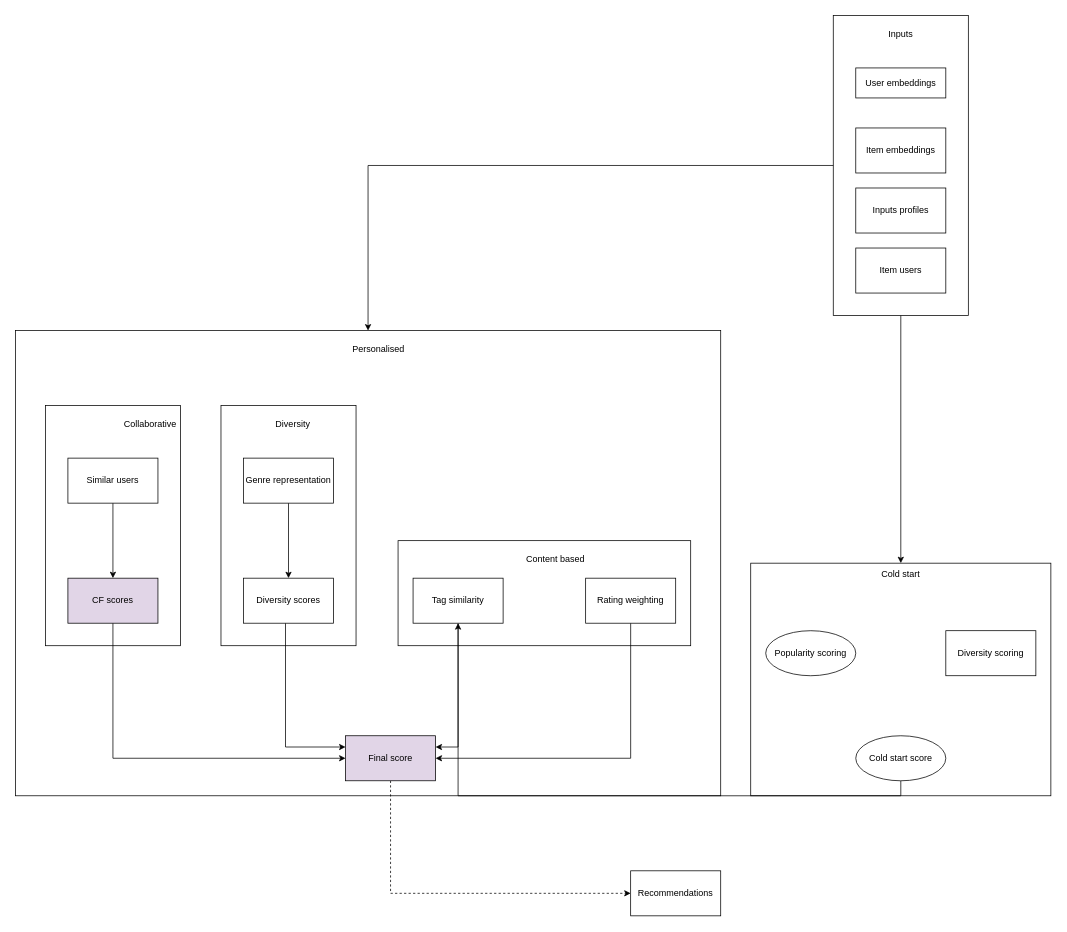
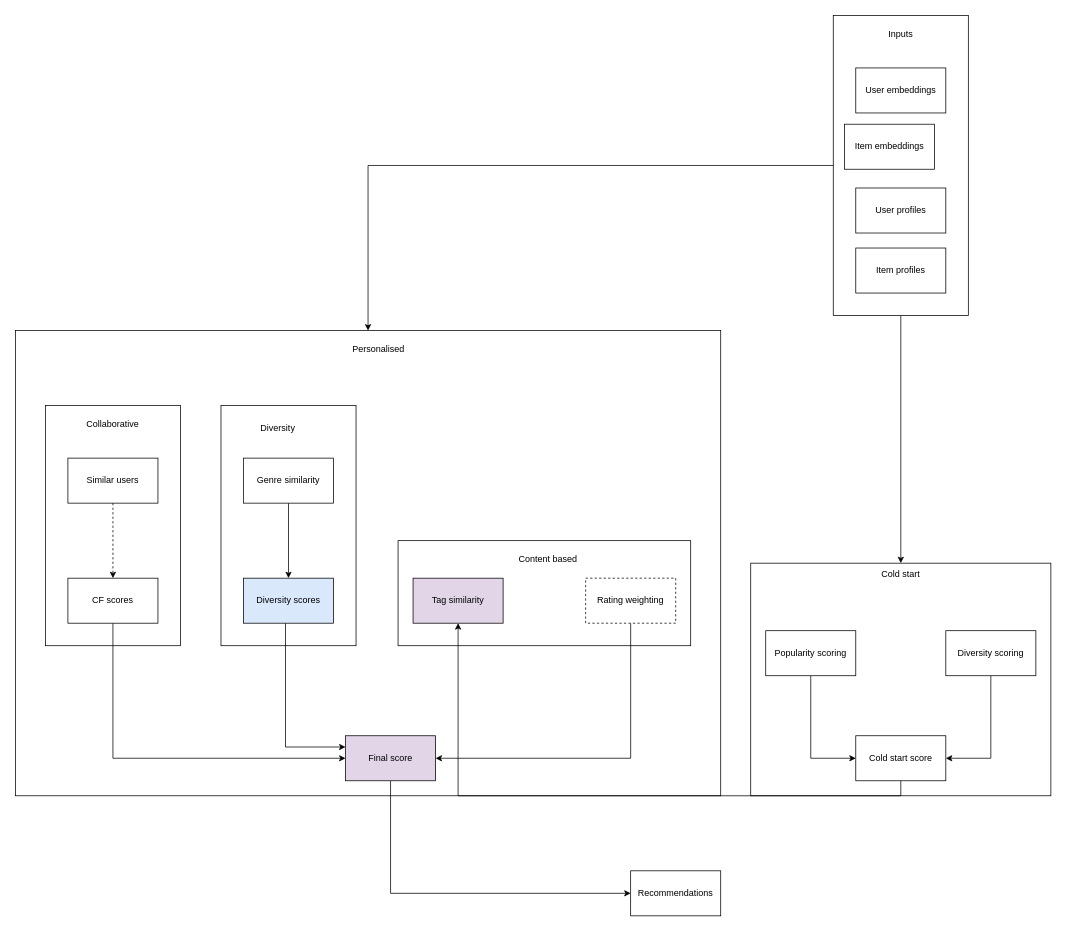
(900, 83) -> (900, 90)
(900, 150) -> (889, 147)
(900, 210) -> (900, 210)
(900, 270) -> (900, 270)
(150, 424) -> (113, 424)
(293, 424) -> (278, 428)
(288, 480) -> (288, 480)
(113, 537) -> (113, 537)
(555, 559) -> (548, 559)
(113, 600) -> (113, 600)
(288, 600) -> (288, 600)
(458, 600) -> (458, 600)
(630, 600) -> (630, 600)
(810, 653) -> (810, 653)
none -> (810, 737)
none -> (990, 737)
(442, 747) -> none
(900, 758) -> (900, 758)
(452, 893) -> (452, 893)
